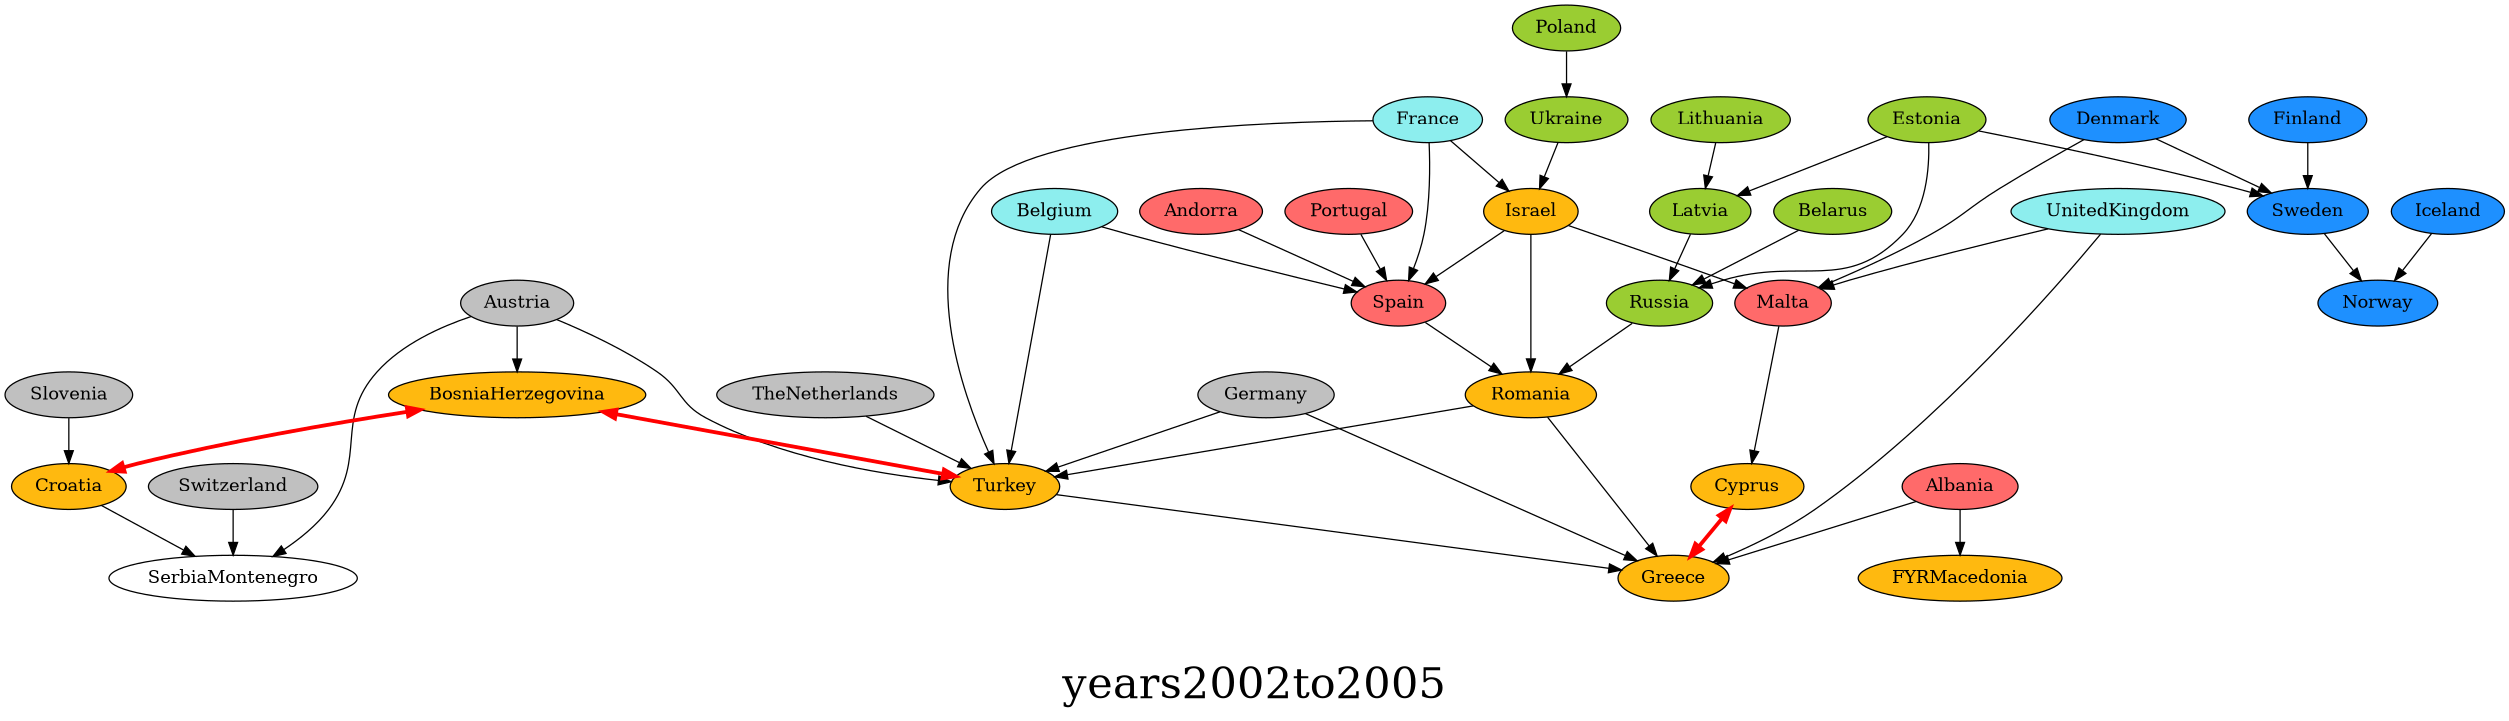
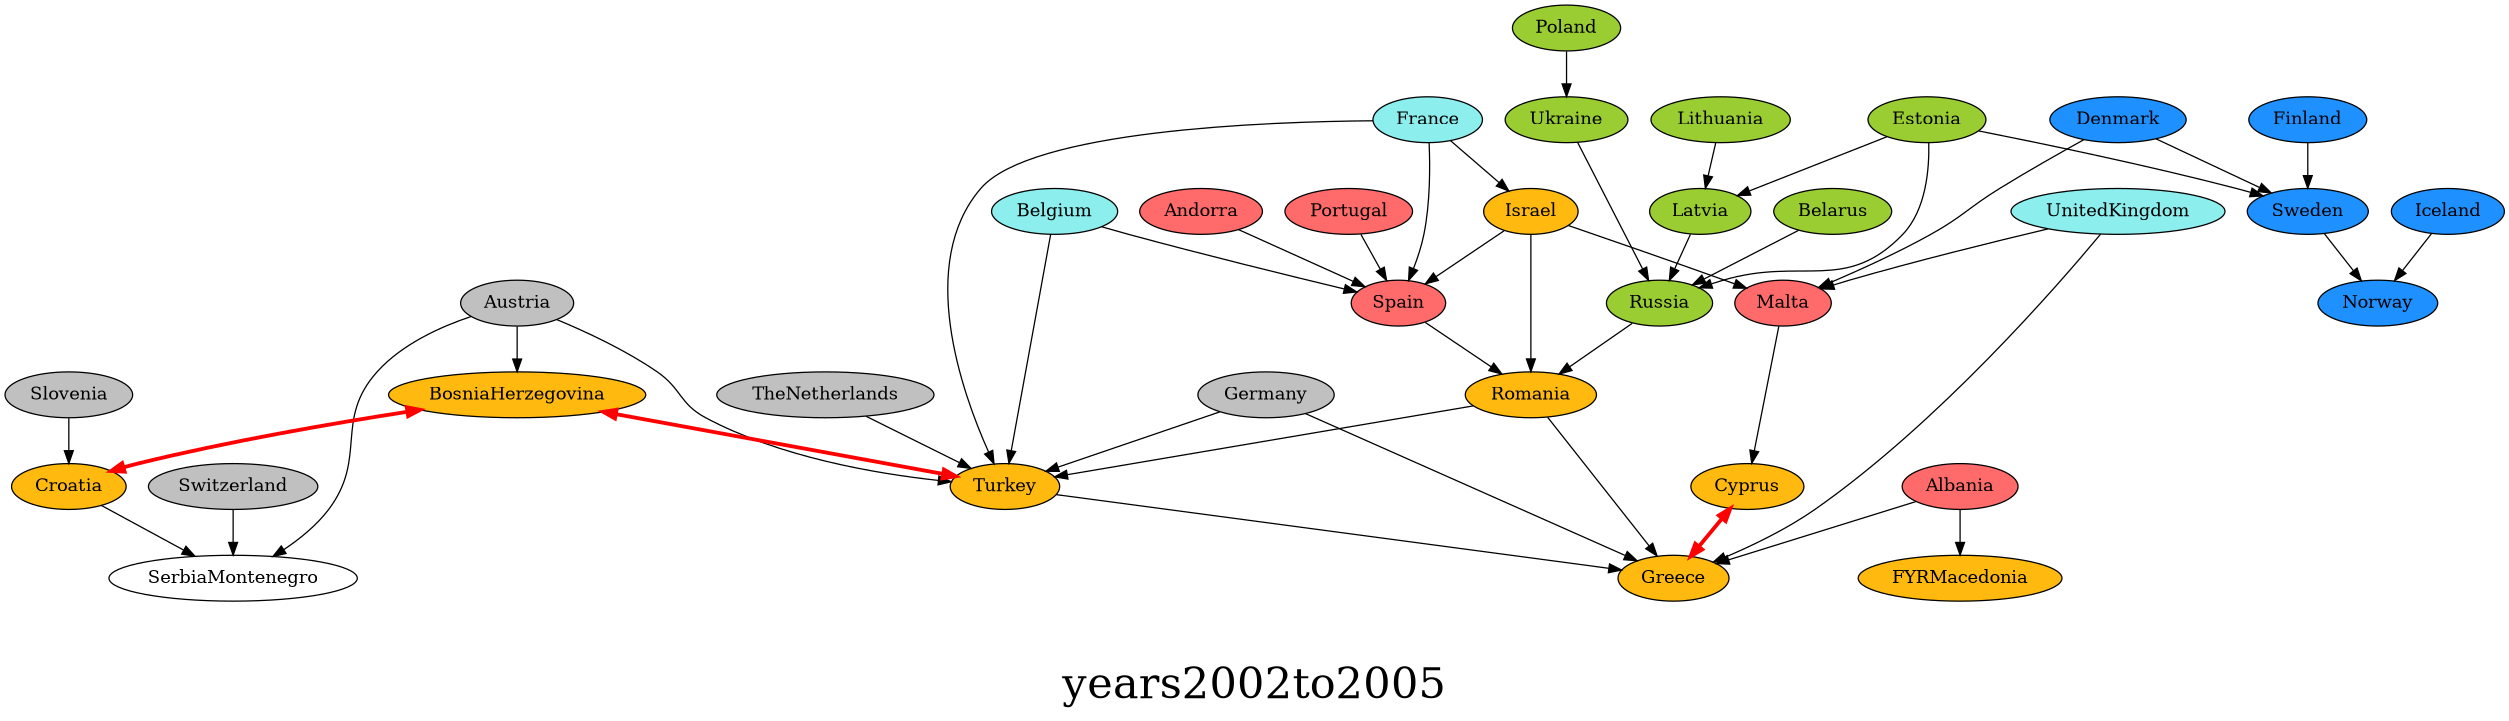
(1551, 160) -> (1610, 206)
